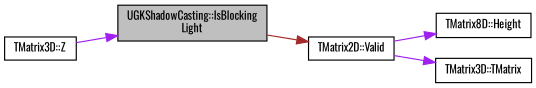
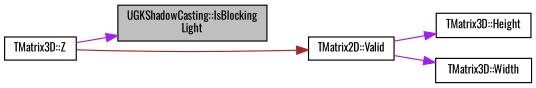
(484, 25) -> (484, 25)
(282, 37) -> (186, 52)
(484, 70) -> (484, 70)
